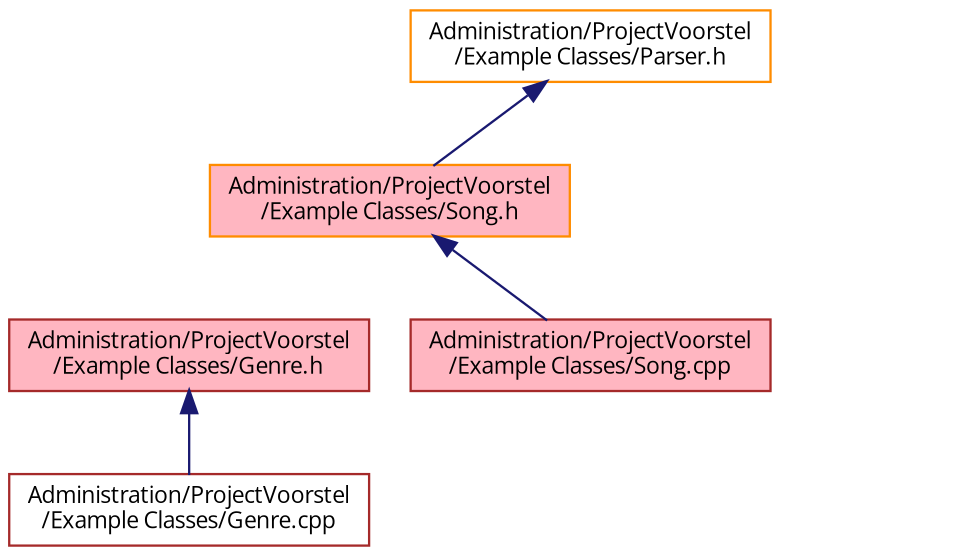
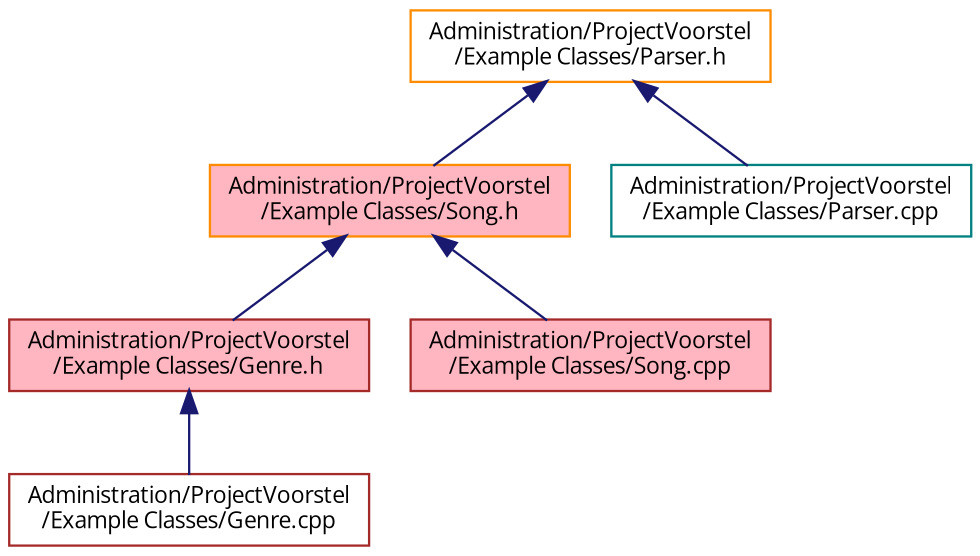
none -> (791, 201)
none -> (280, 285)
